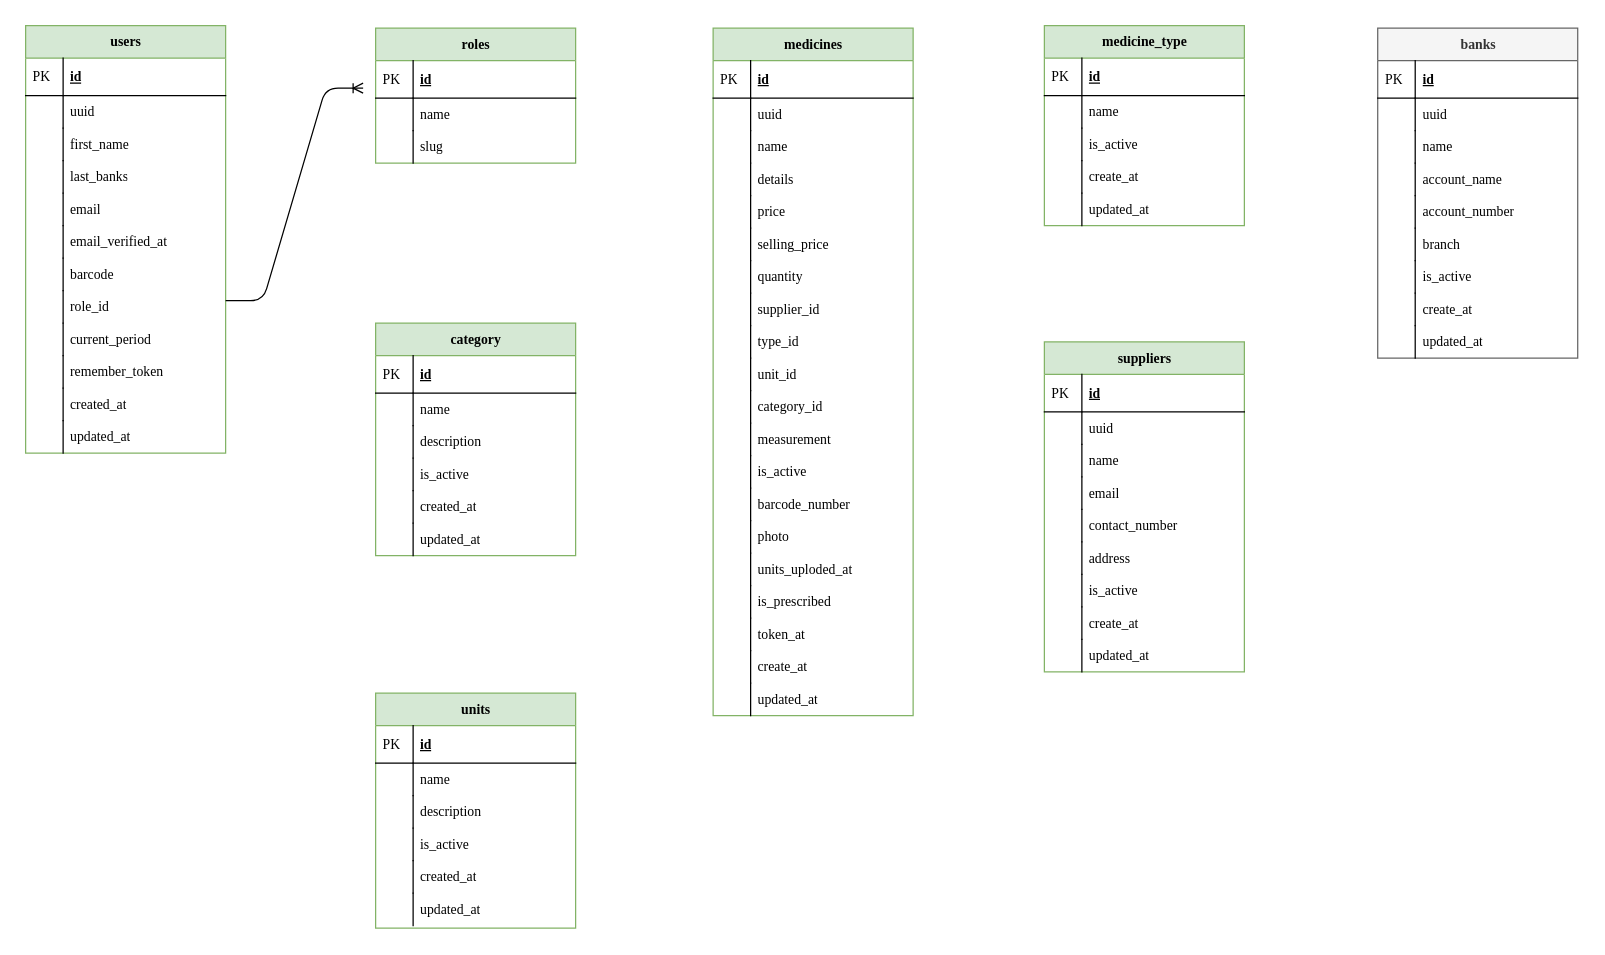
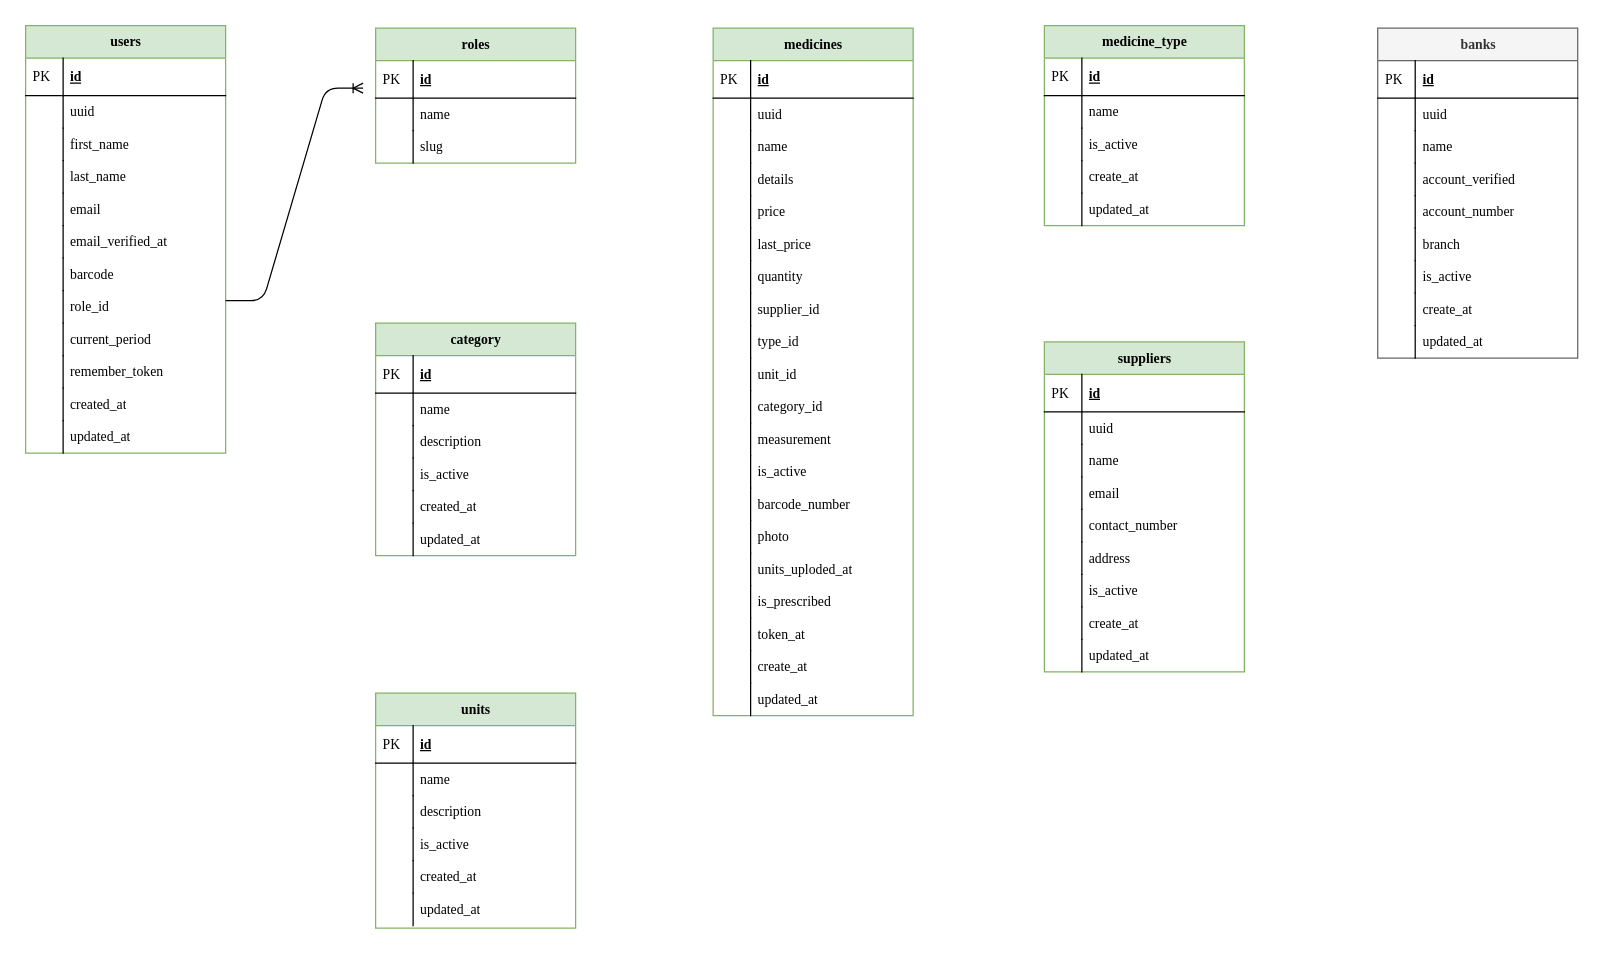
(107, 178) -> (103, 178)
(1469, 180) -> (1481, 180)
(801, 245) -> (793, 245)
